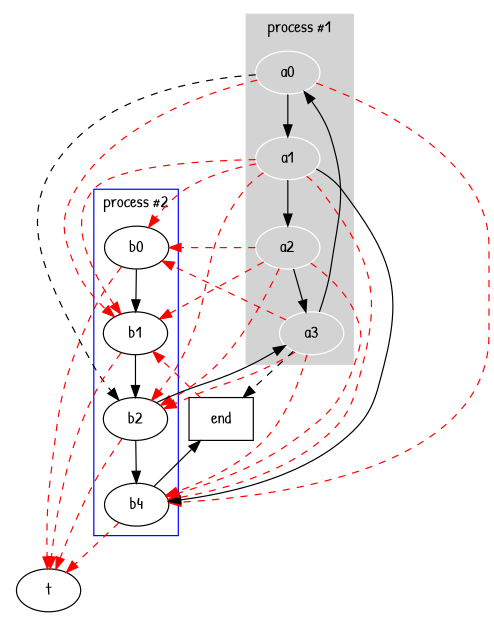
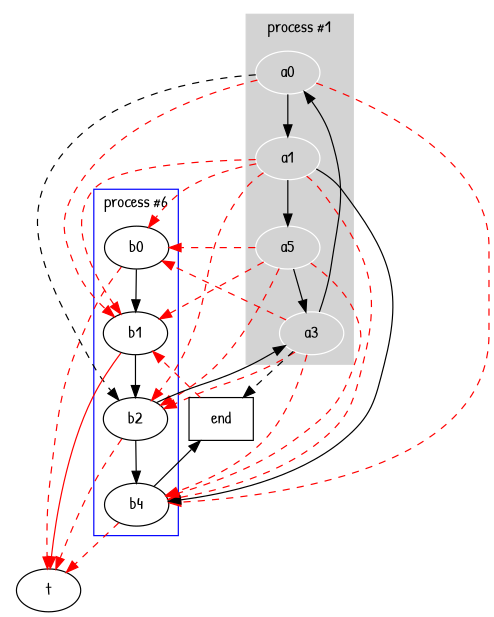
(136, 203) -> (136, 203)
(288, 248) -> (288, 248)
(73, 450) -> (73, 450)
